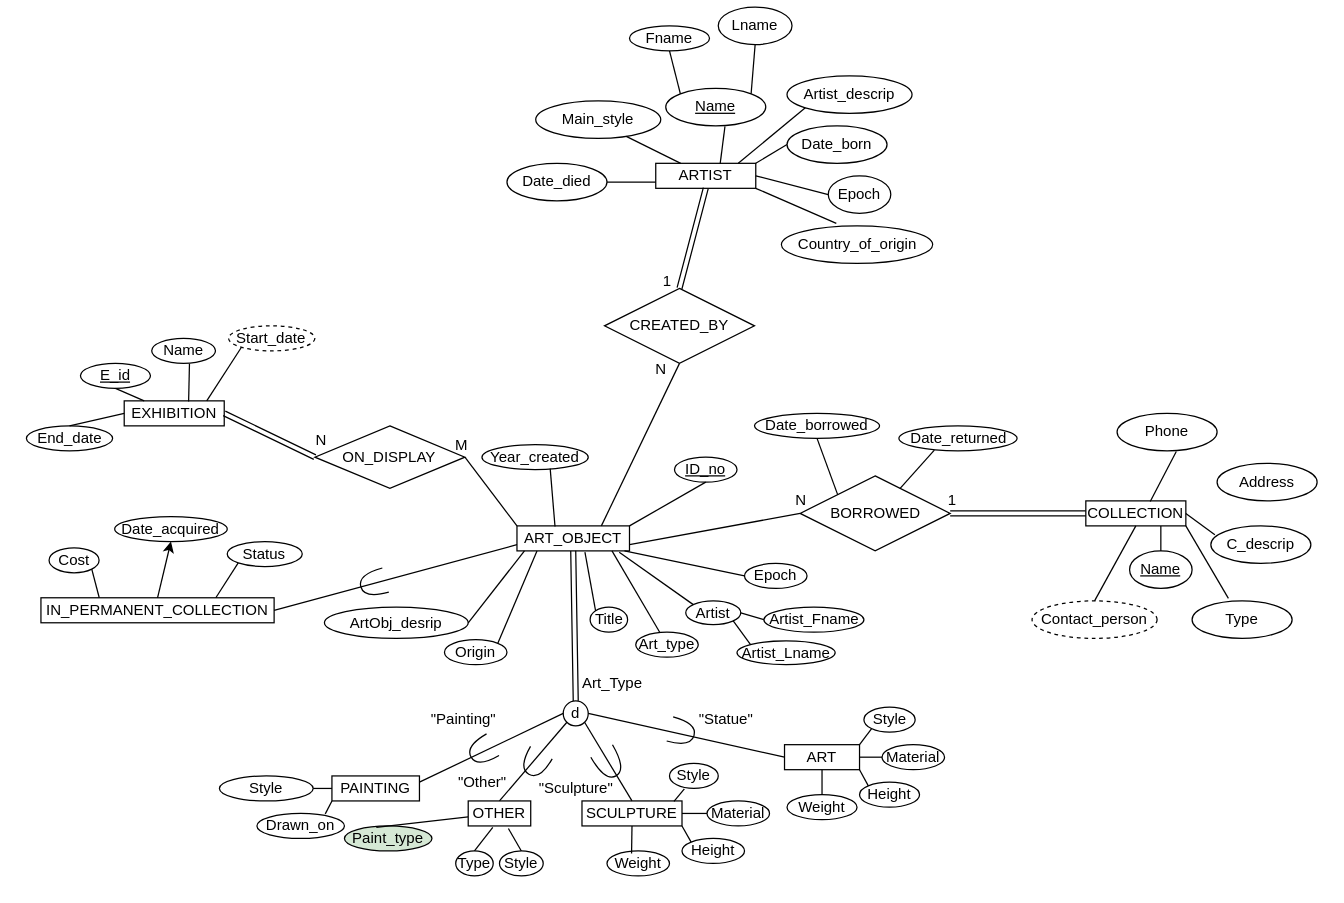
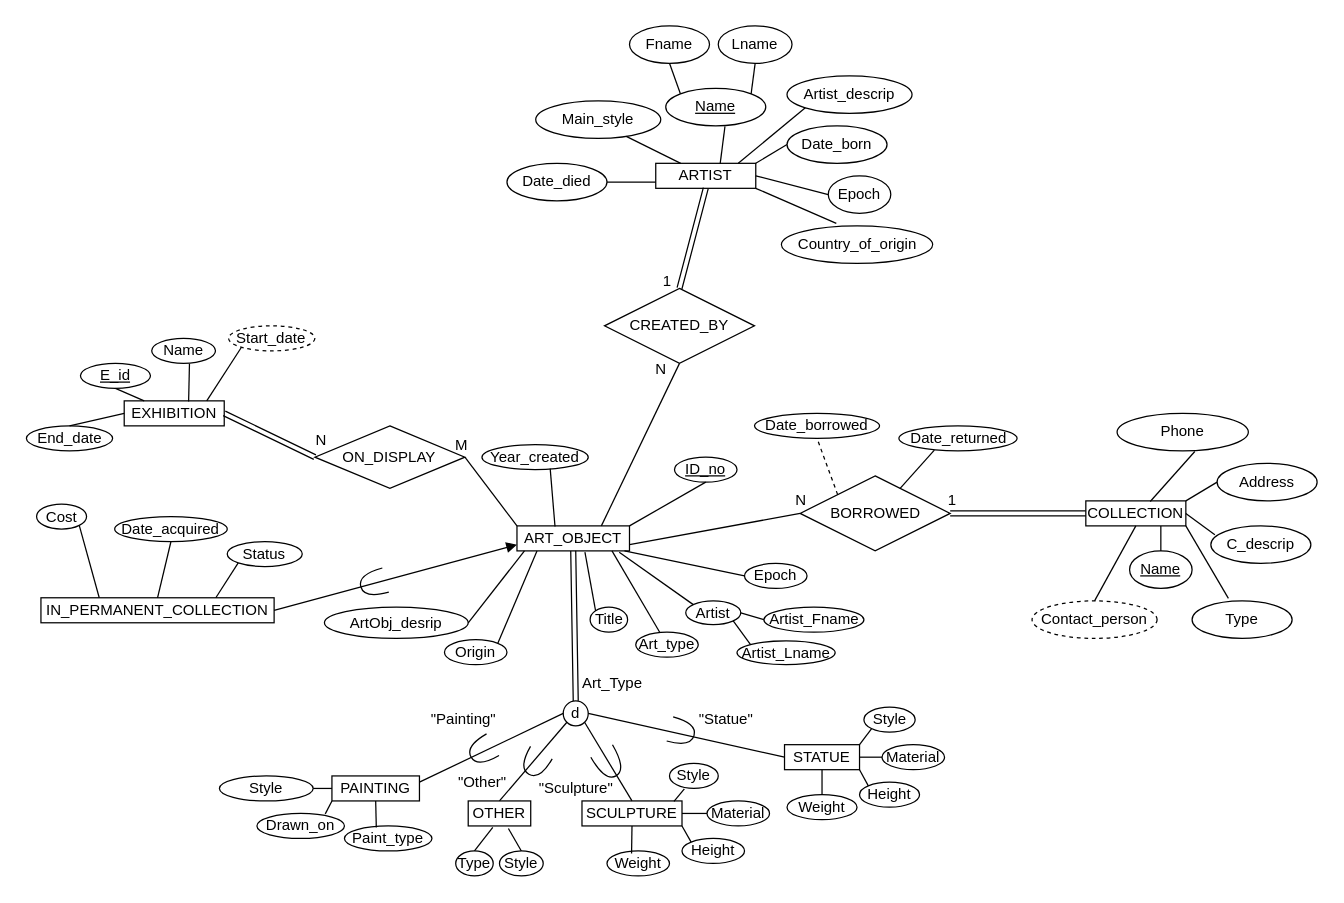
(755, 26) -> (755, 44)
(669, 38) -> (669, 44)
(1167, 432) -> (1183, 432)
(827, 466) -> (827, 466)
none -> (1201, 491)
(510, 546) -> (505, 548)
(169, 551) -> (170, 547)
(74, 560) -> (62, 516)
(822, 757) -> (822, 757)
(431, 821) -> (376, 814)
(388, 838) -> (388, 838)
